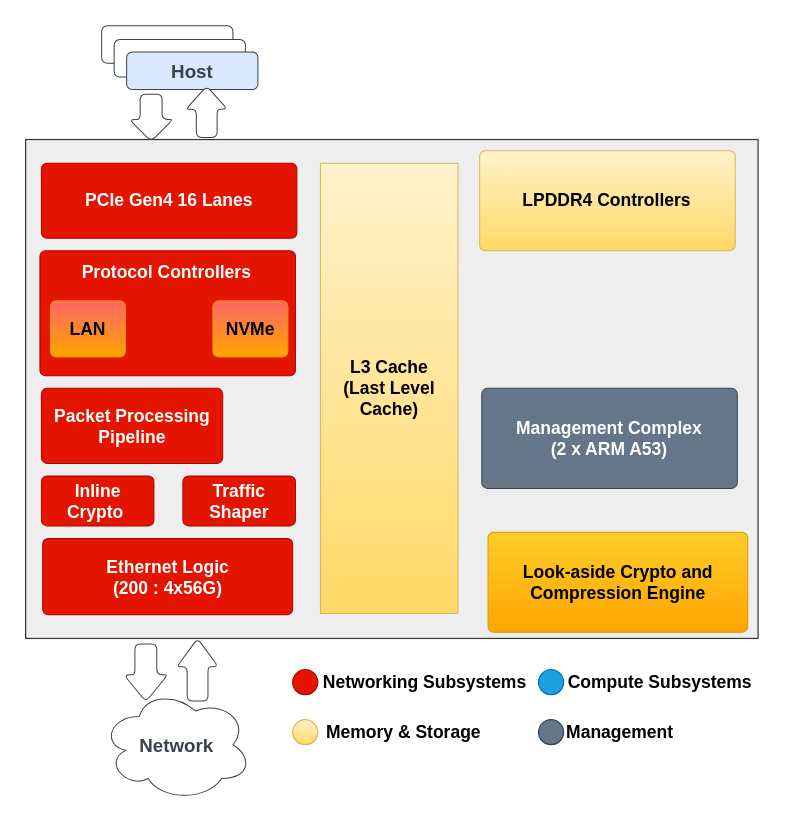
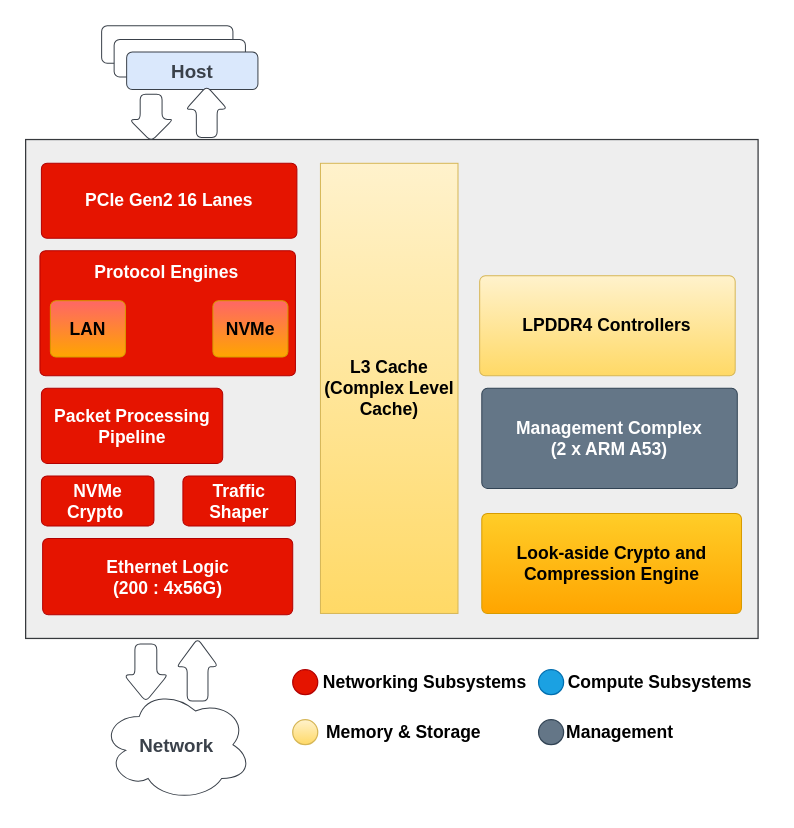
(169, 201) -> (169, 201)
(607, 201) -> (607, 326)
(167, 313) -> (167, 313)
(389, 388) -> (389, 388)
(98, 501) -> (98, 501)
(618, 582) -> (611, 563)
